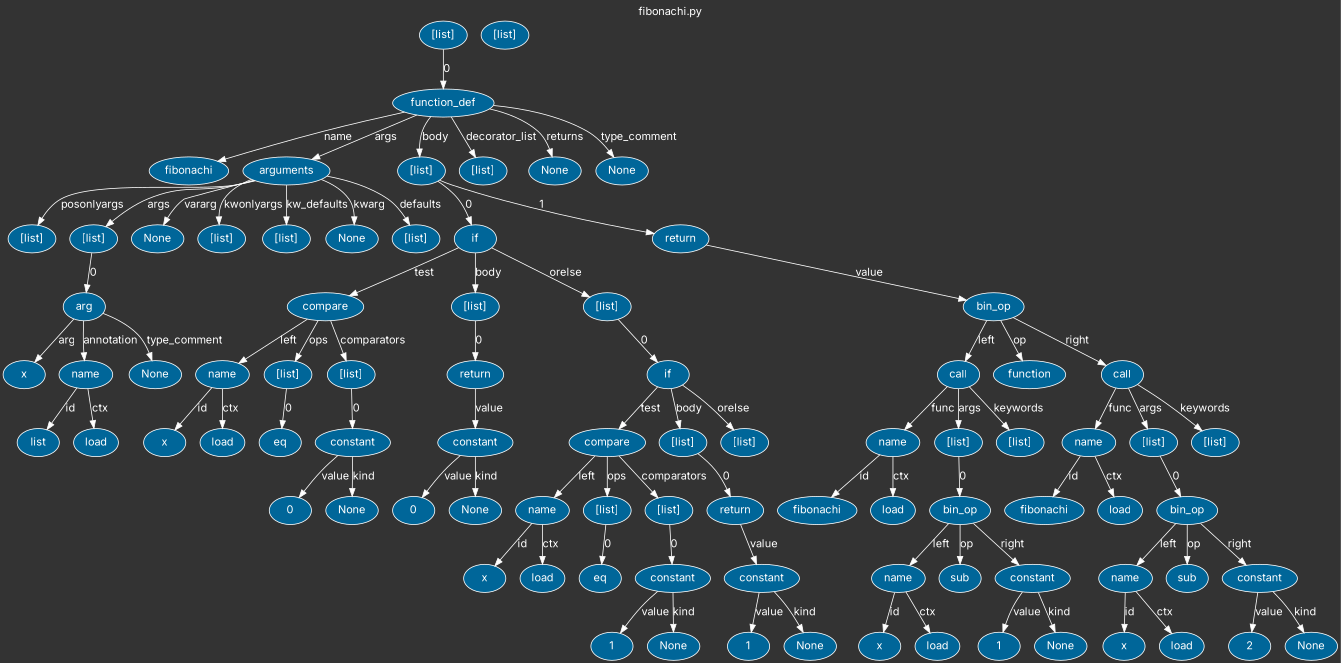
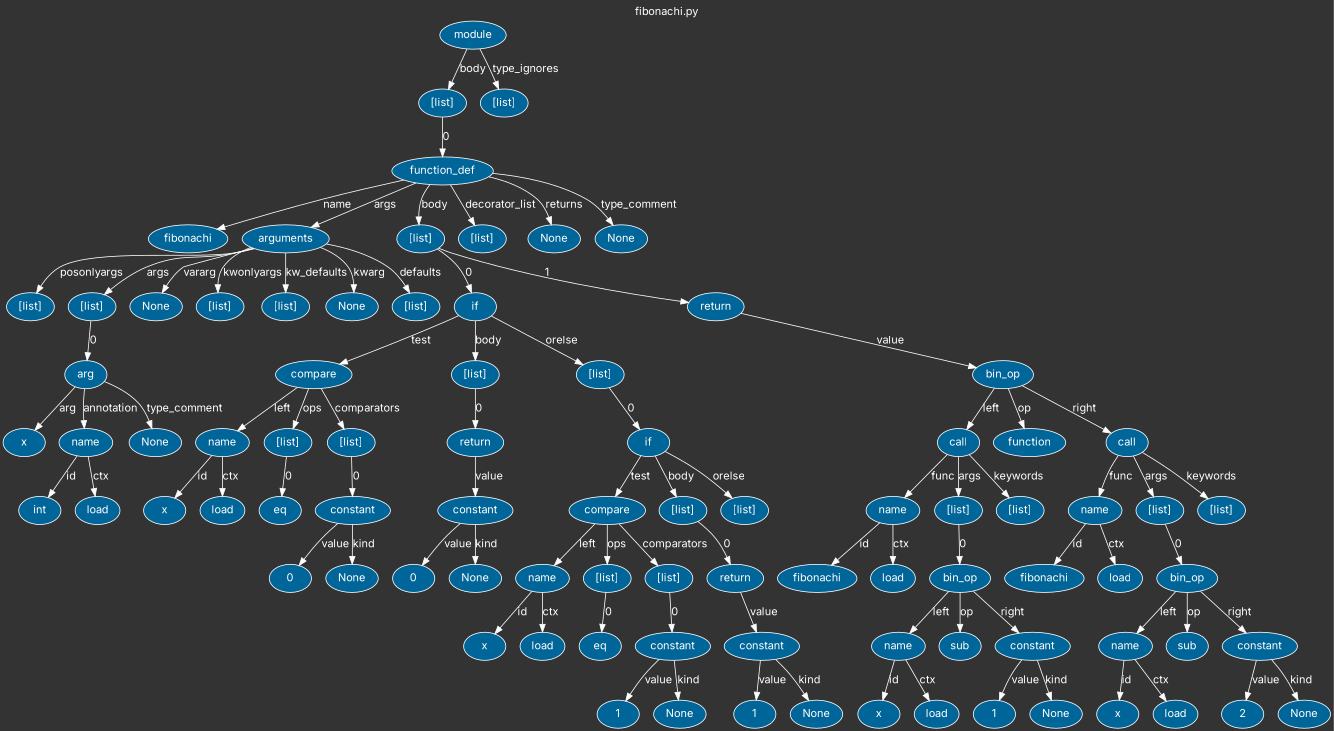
none -> (473, 35)
(38, 443) -> (40, 510)
